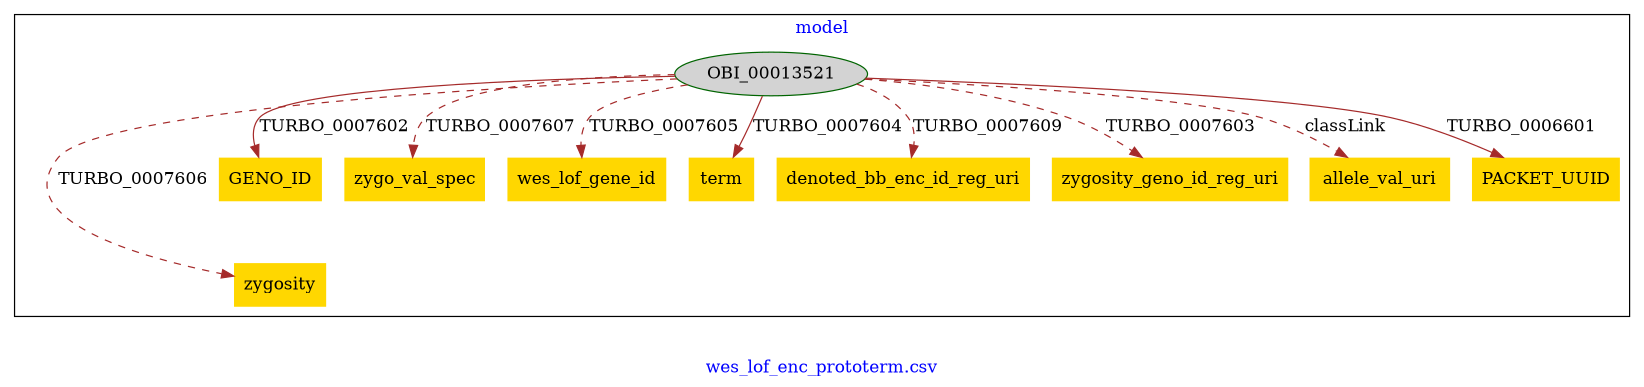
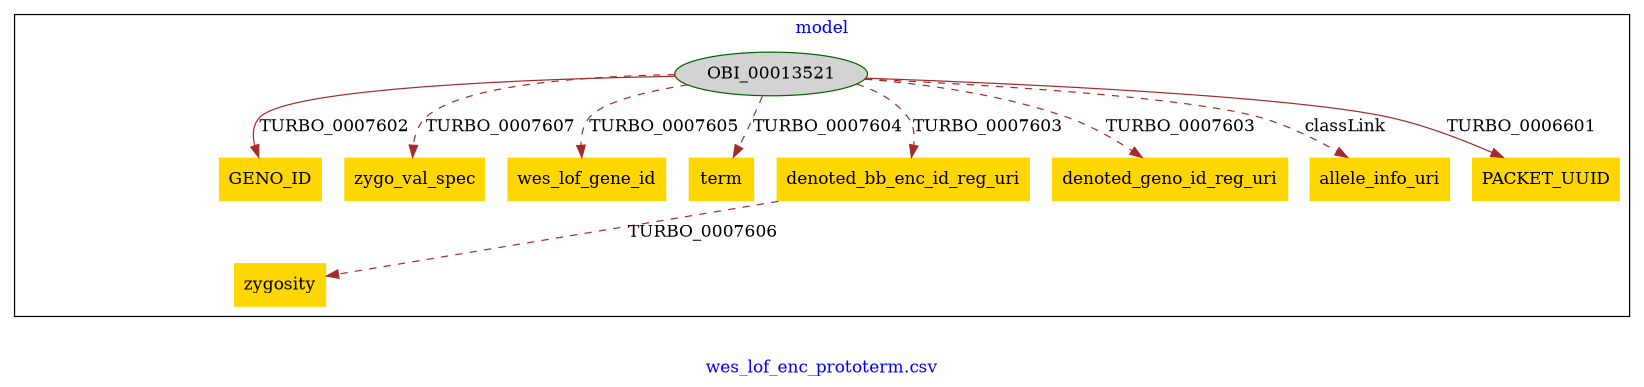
(247, 111) -> (558, 238)
(751, 121) -> (751, 121)
(988, 127) -> (988, 127)
(1170, 179) -> (1170, 179)
(1380, 179) -> (1380, 179)
